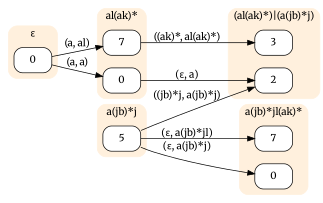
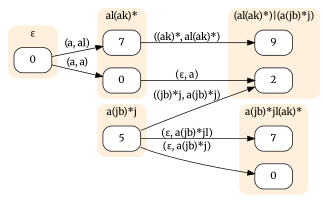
(274, 43) -> (274, 43)
